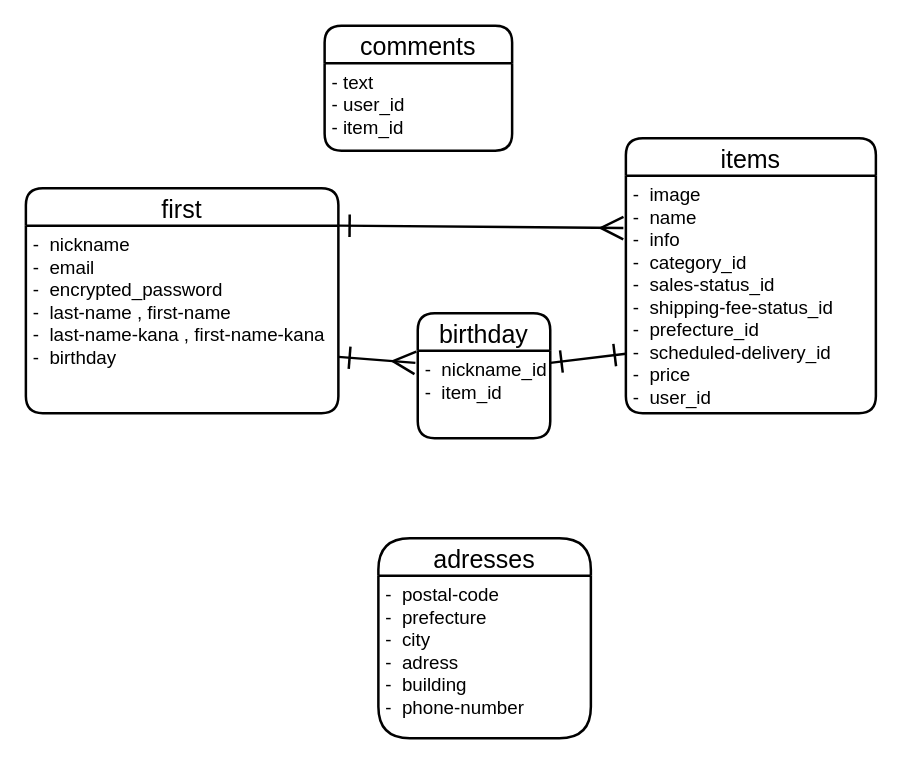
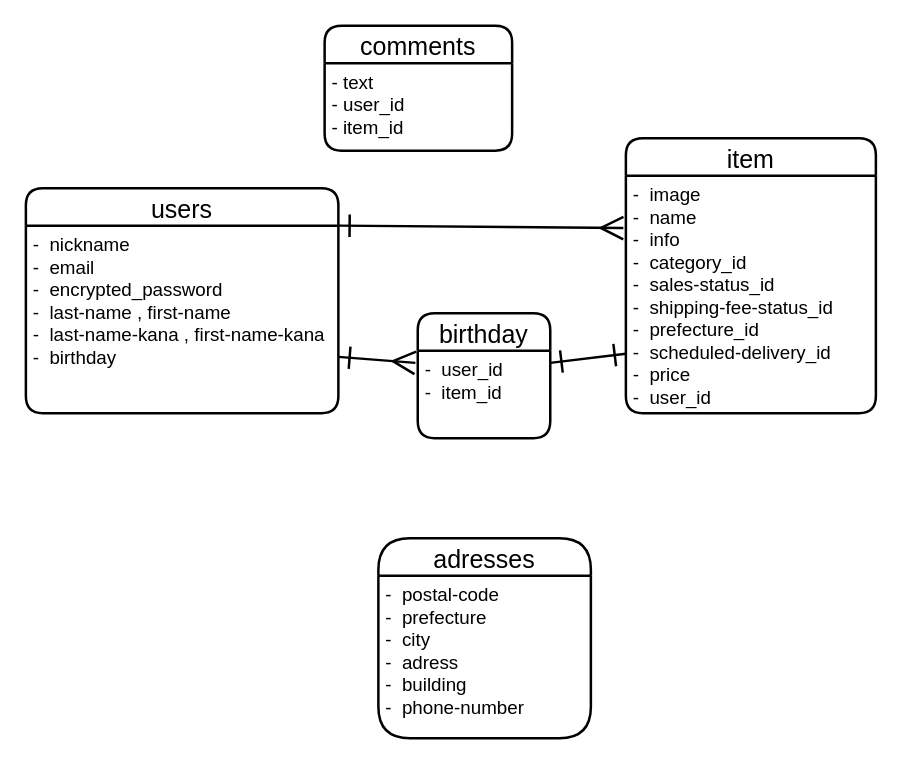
(750, 159) -> (750, 159)
(181, 209) -> (181, 209)
(491, 370) -> (472, 370)
